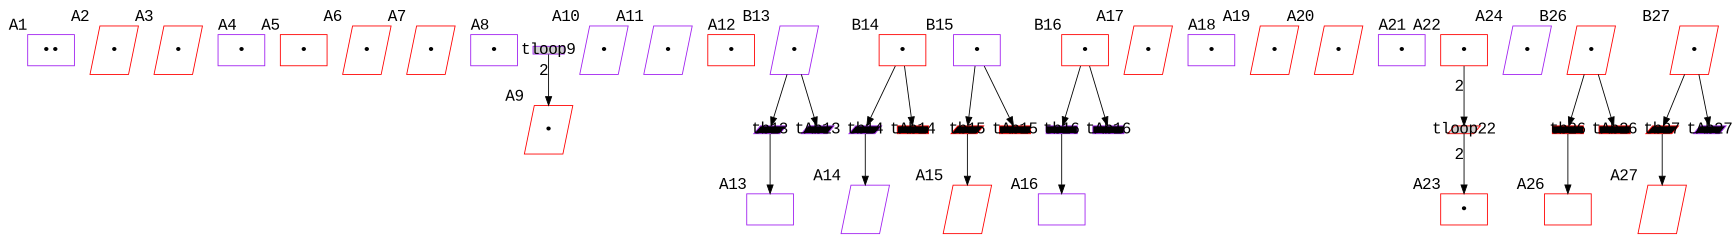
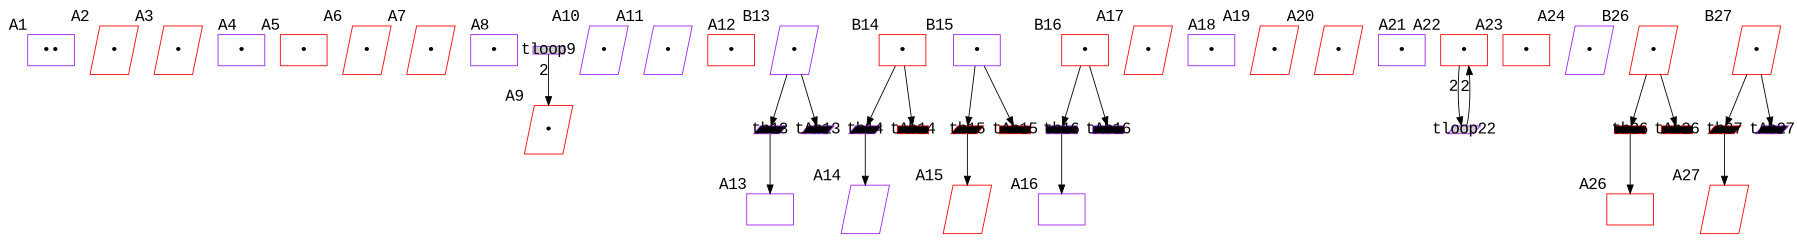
(1464, 130) -> (1464, 130)
(1464, 159) -> (1470, 100)
